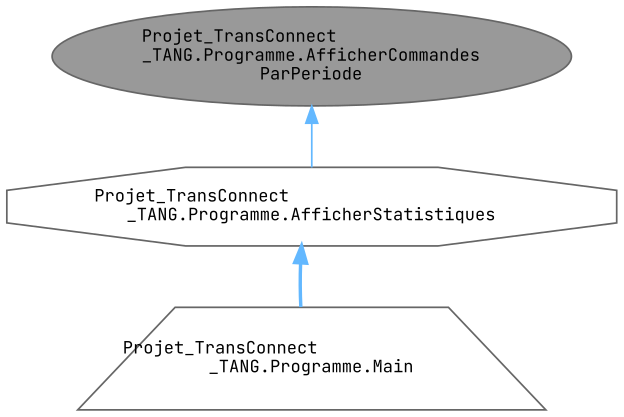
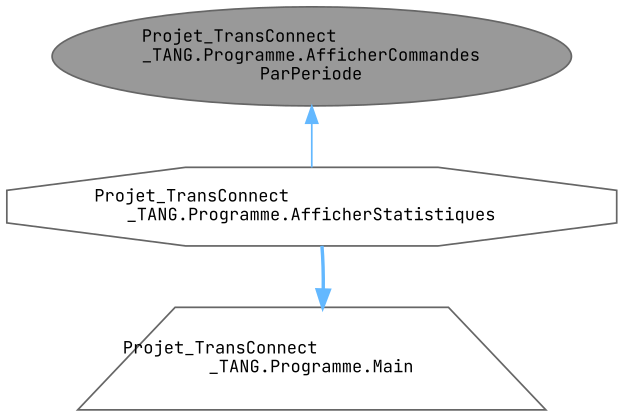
(300, 285) -> (323, 268)
